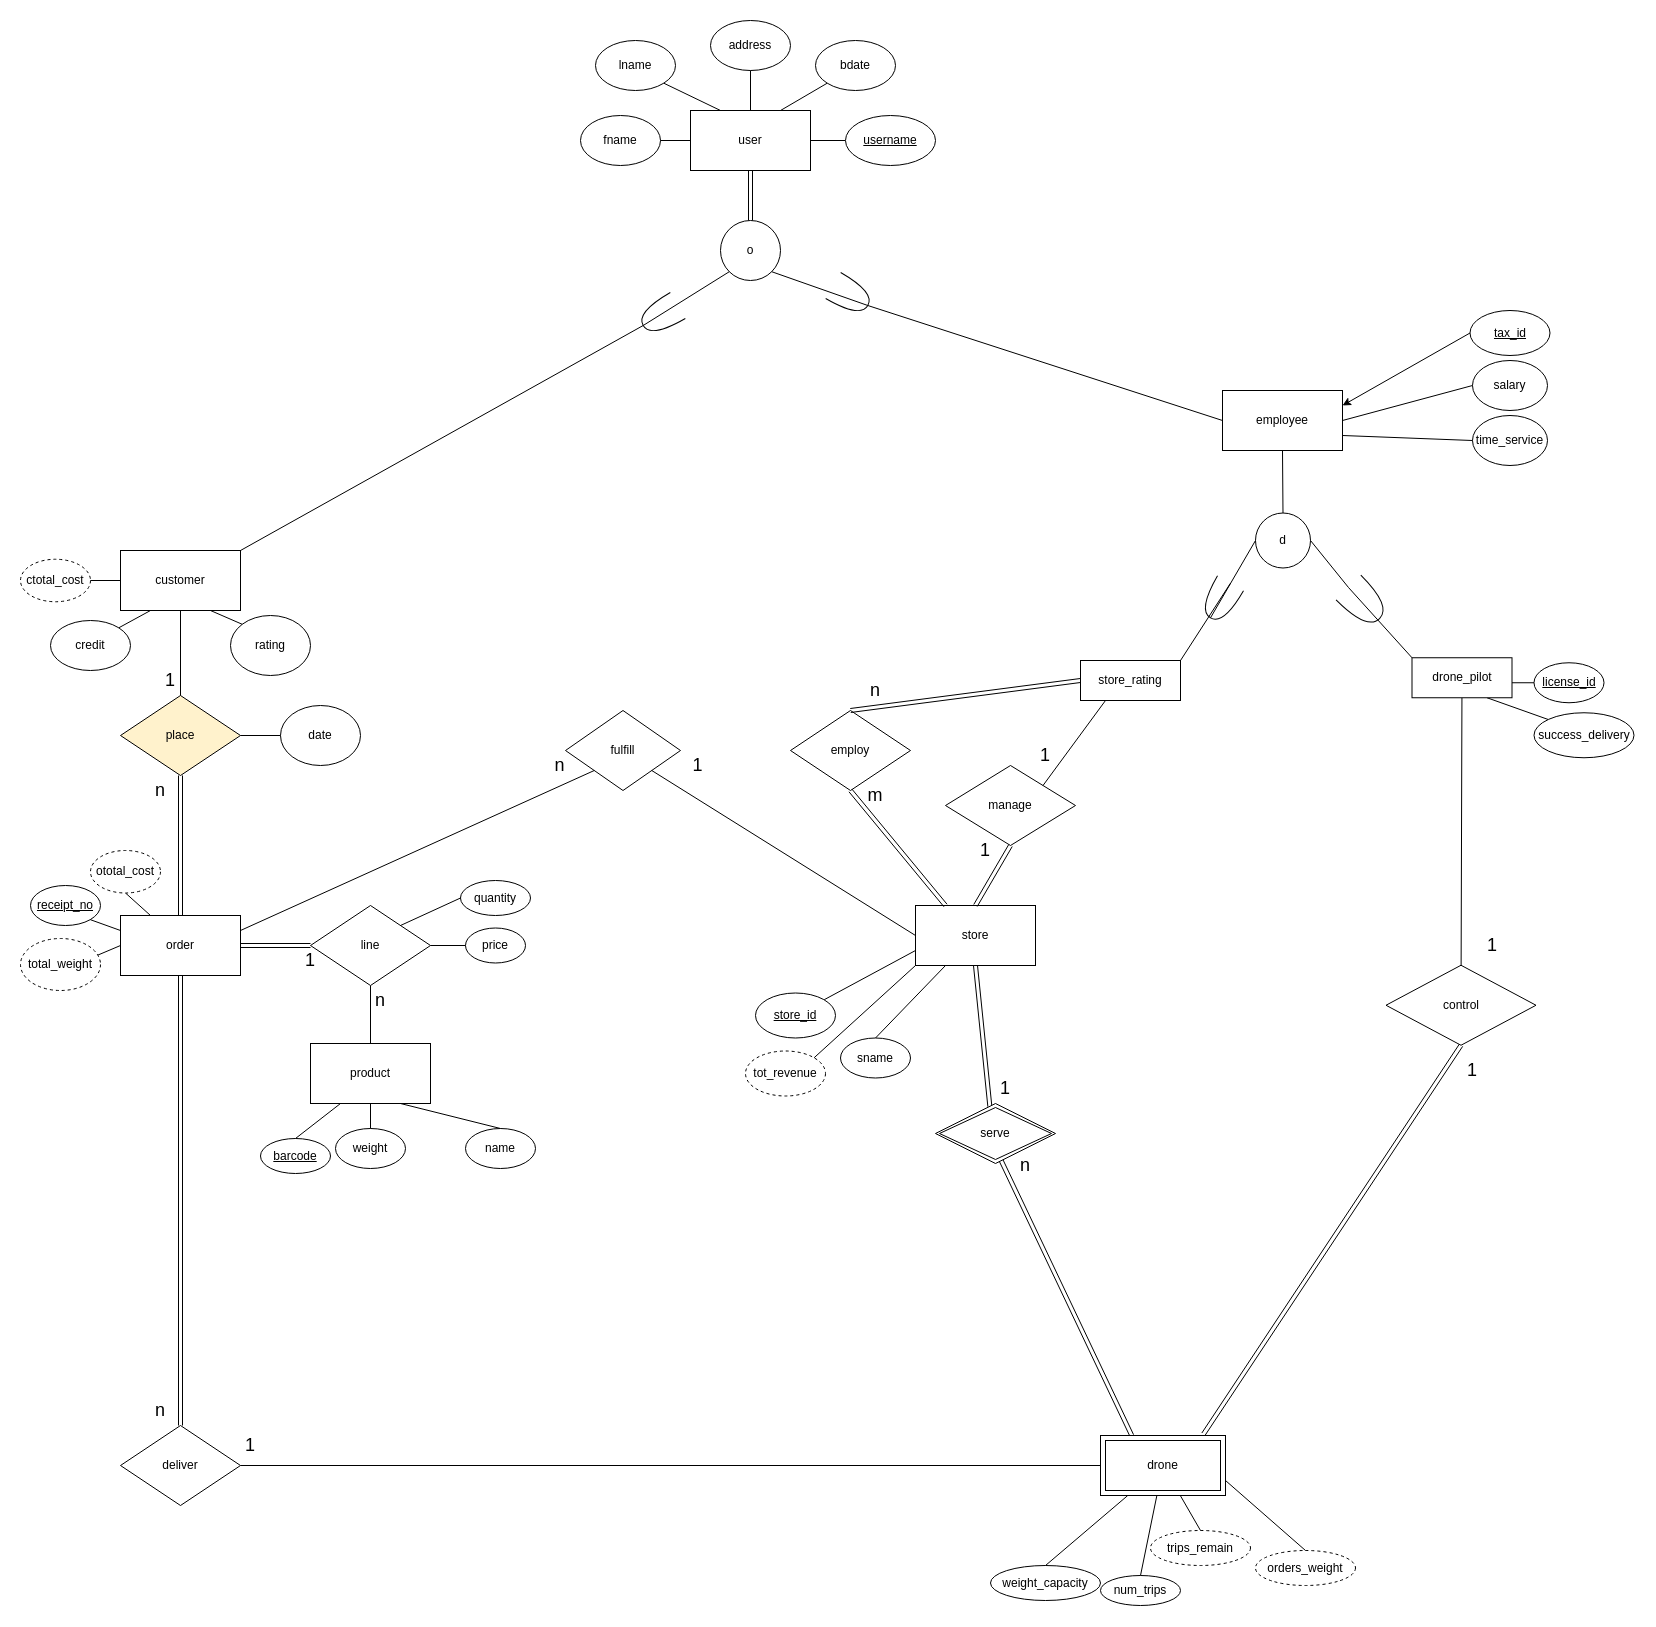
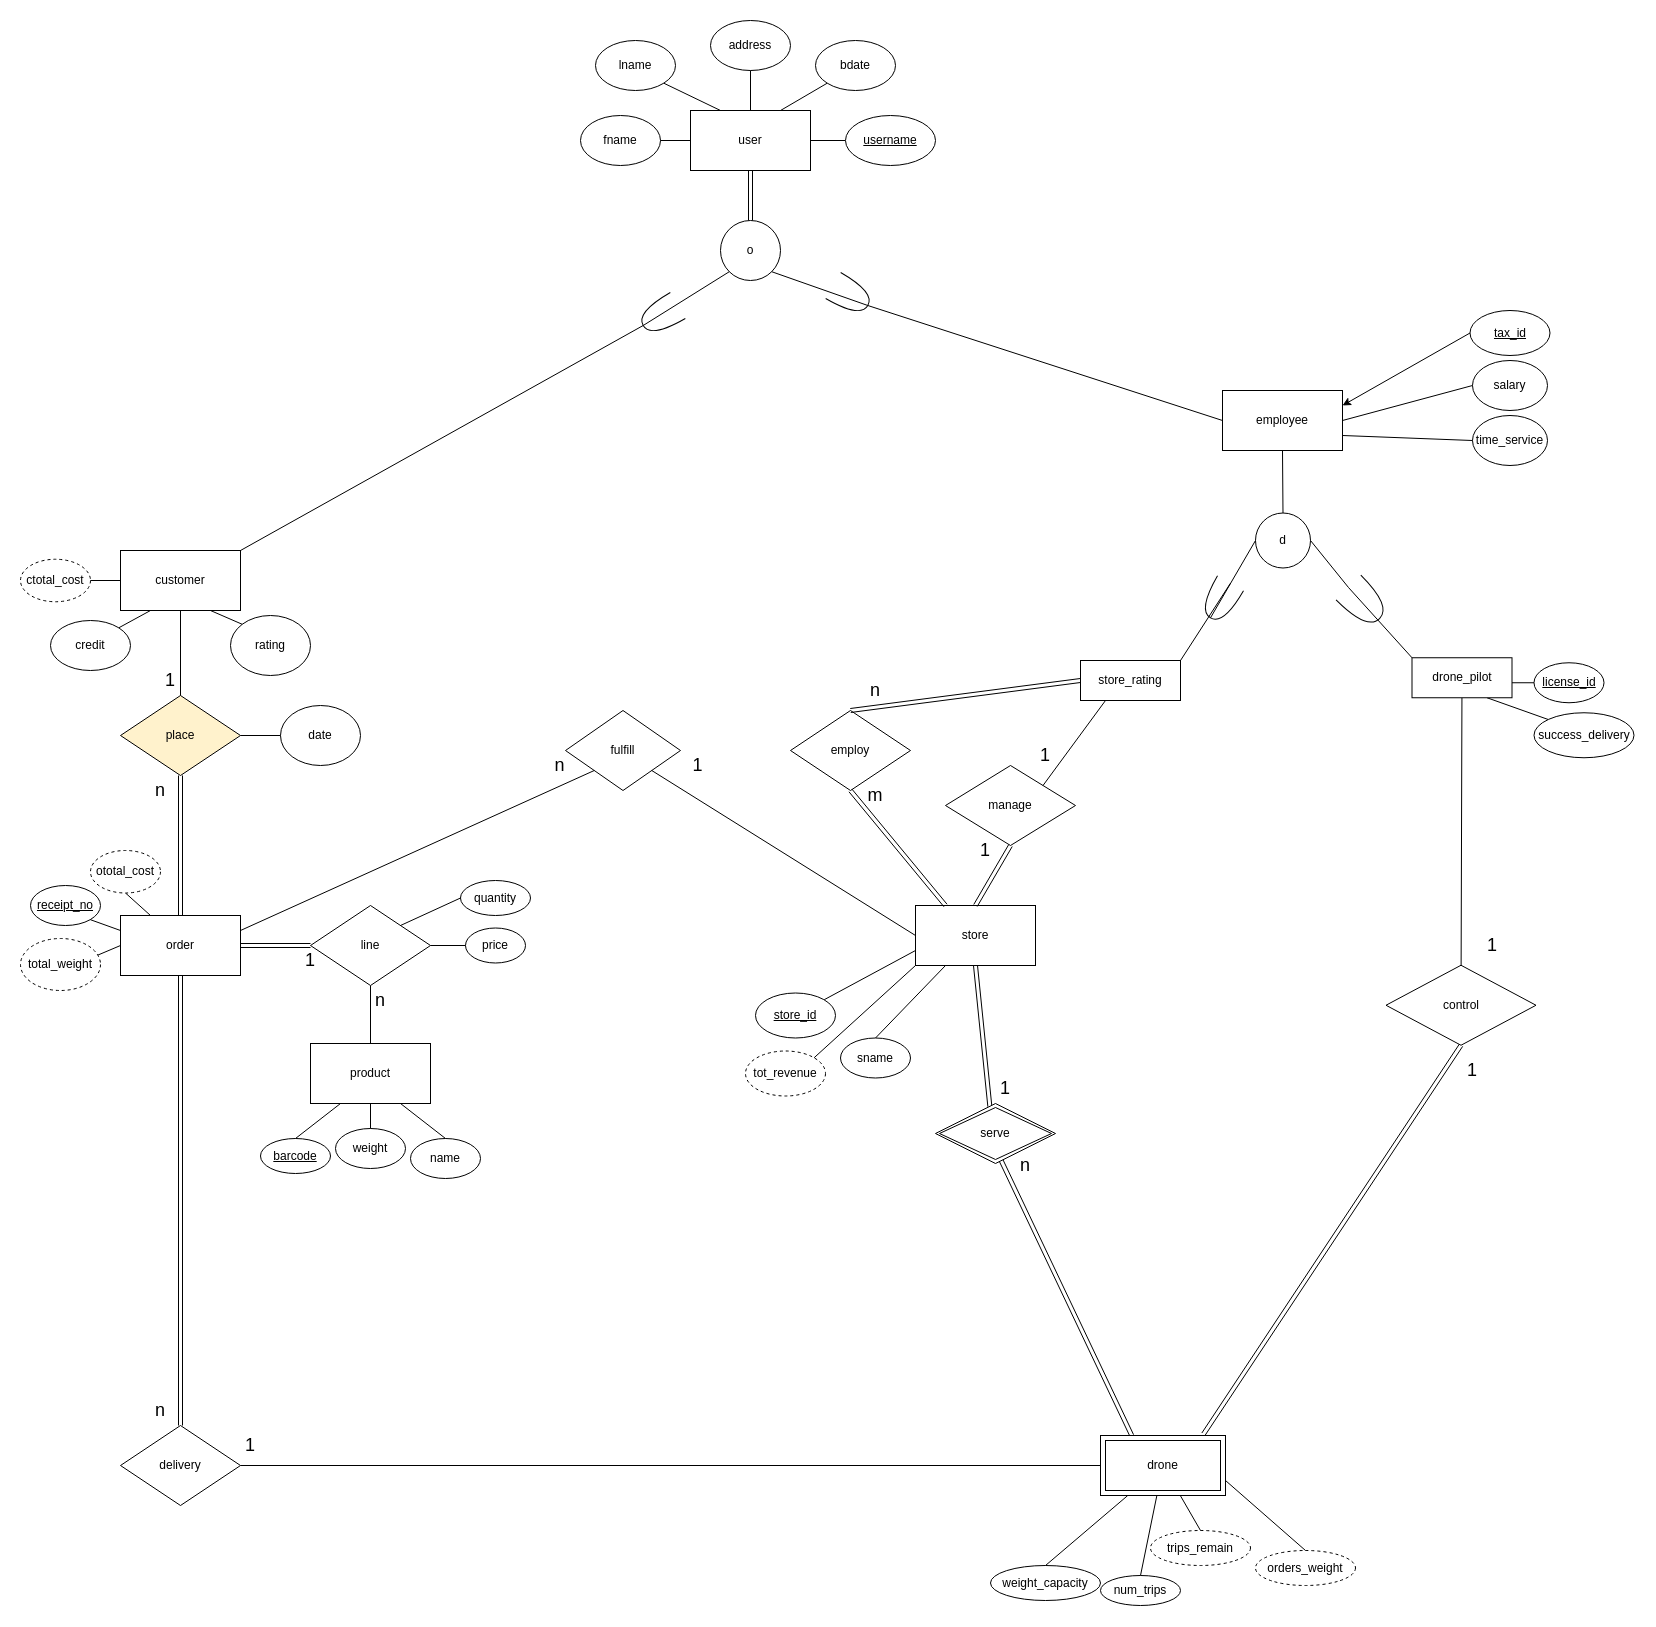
(501, 1149) -> (446, 1159)
(181, 1466) -> (181, 1466)
